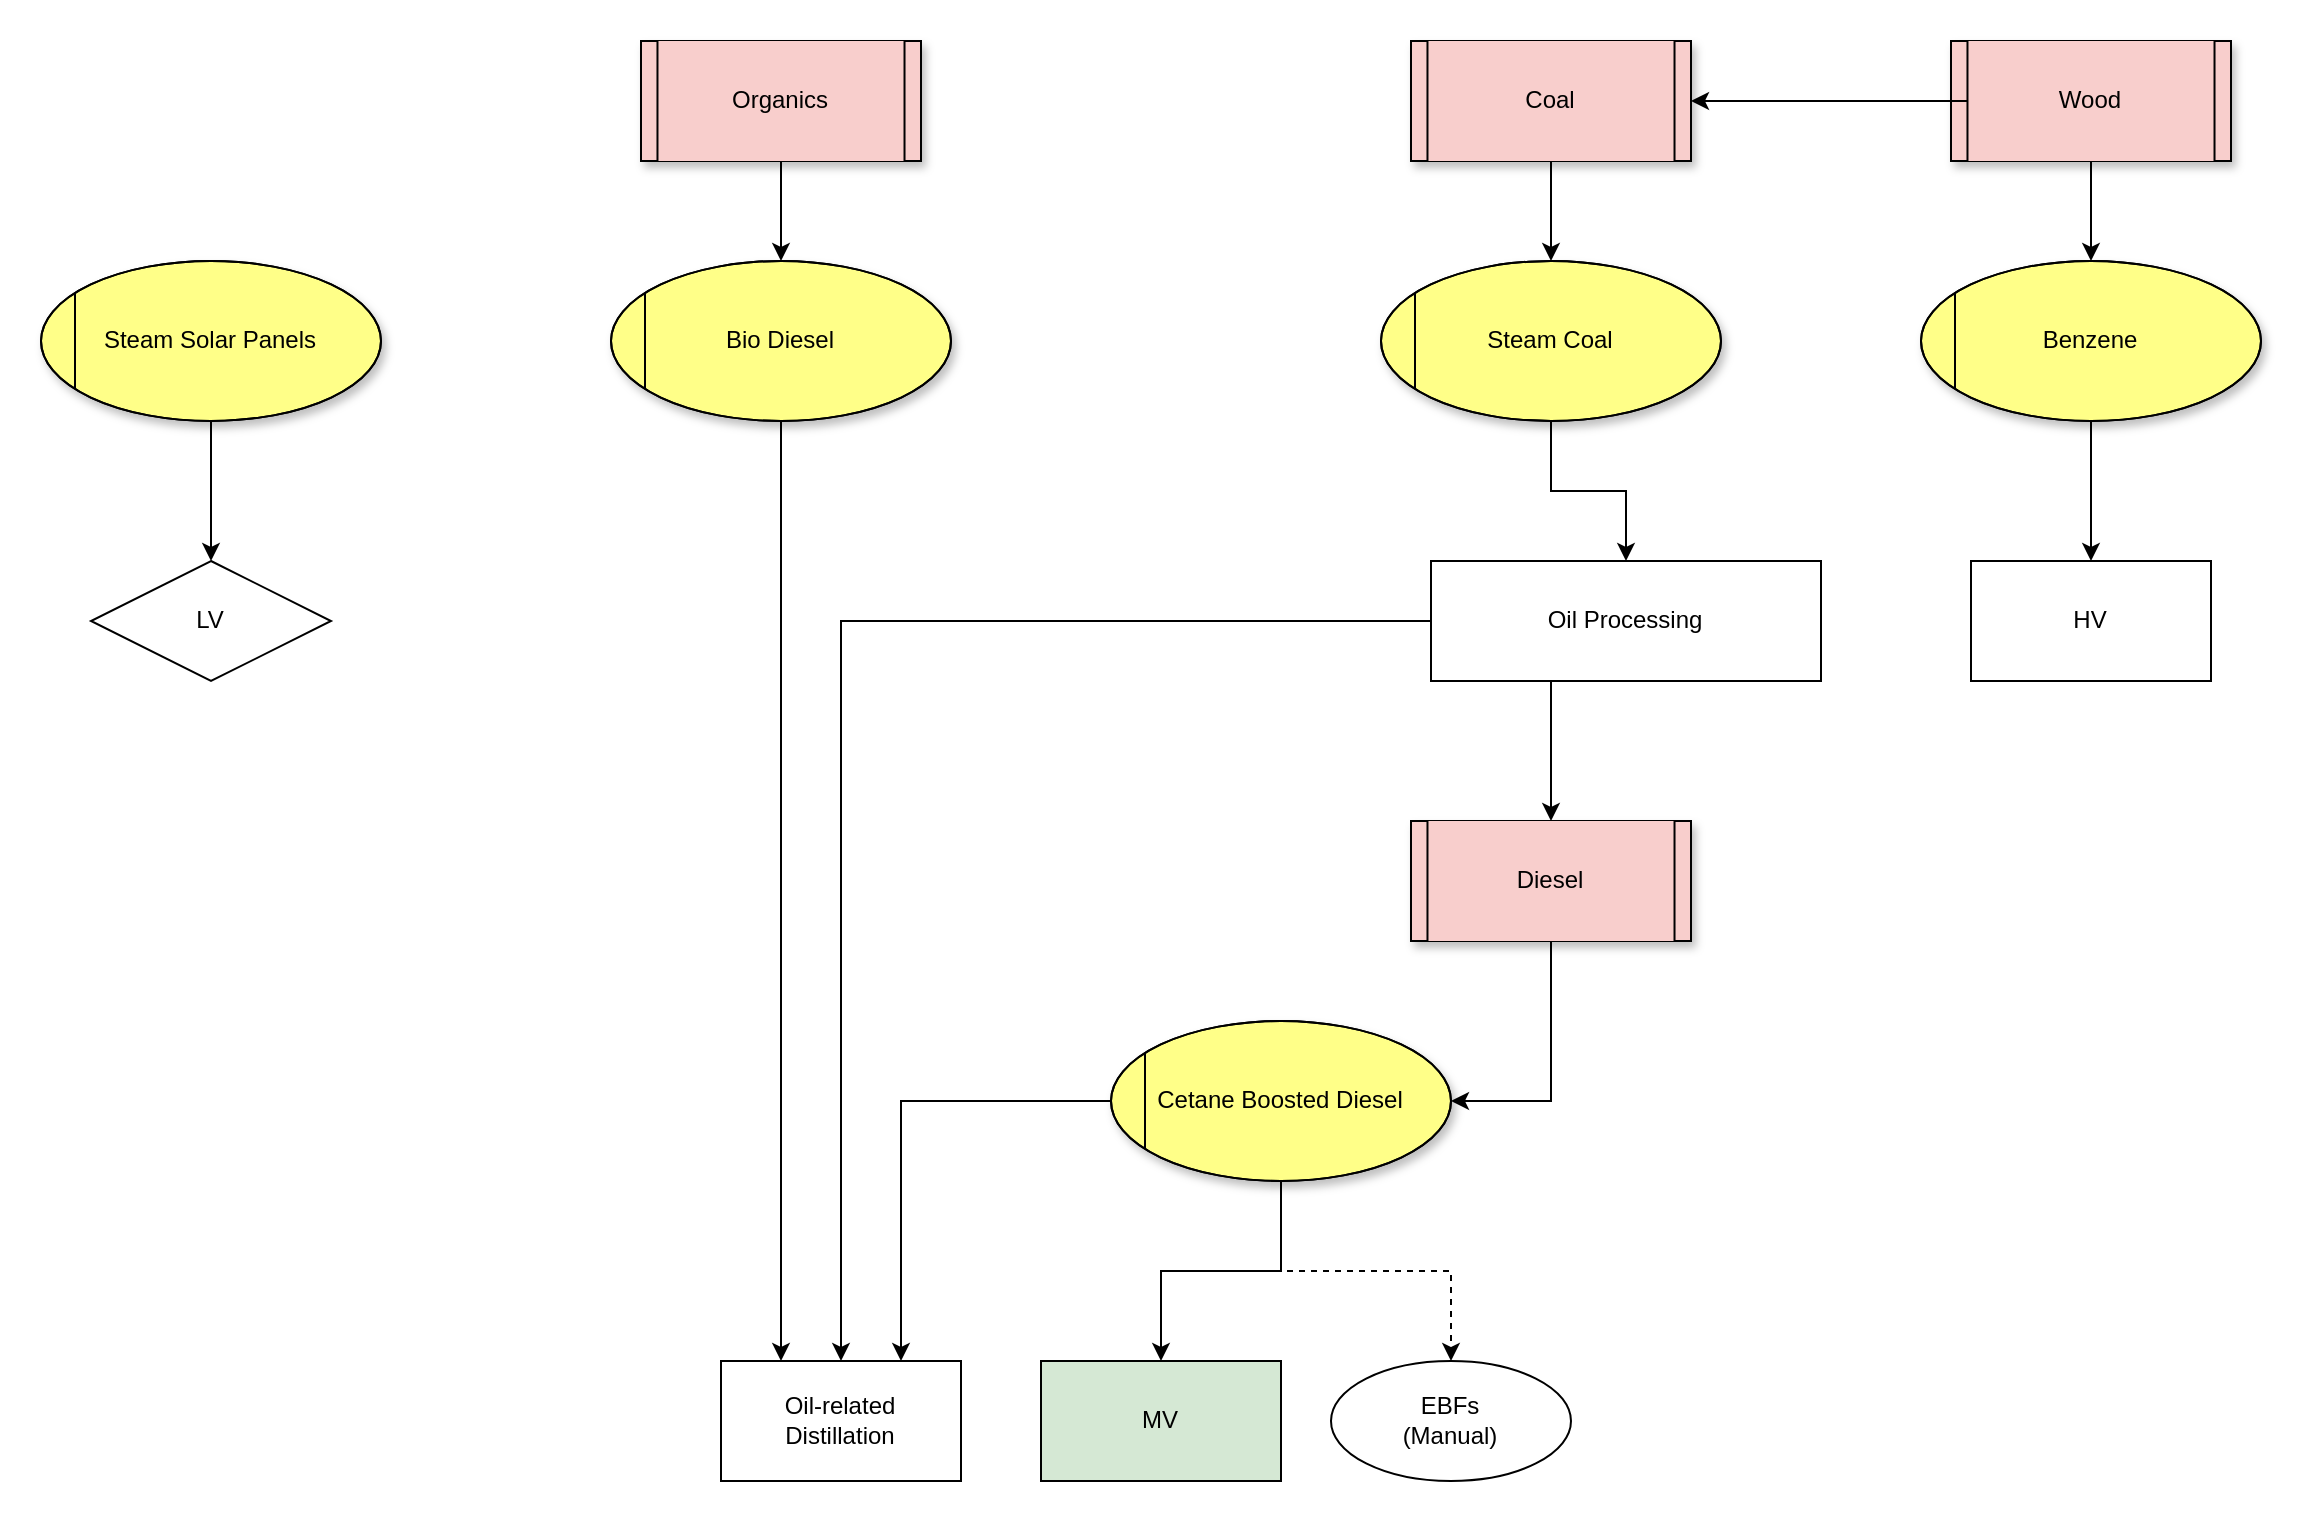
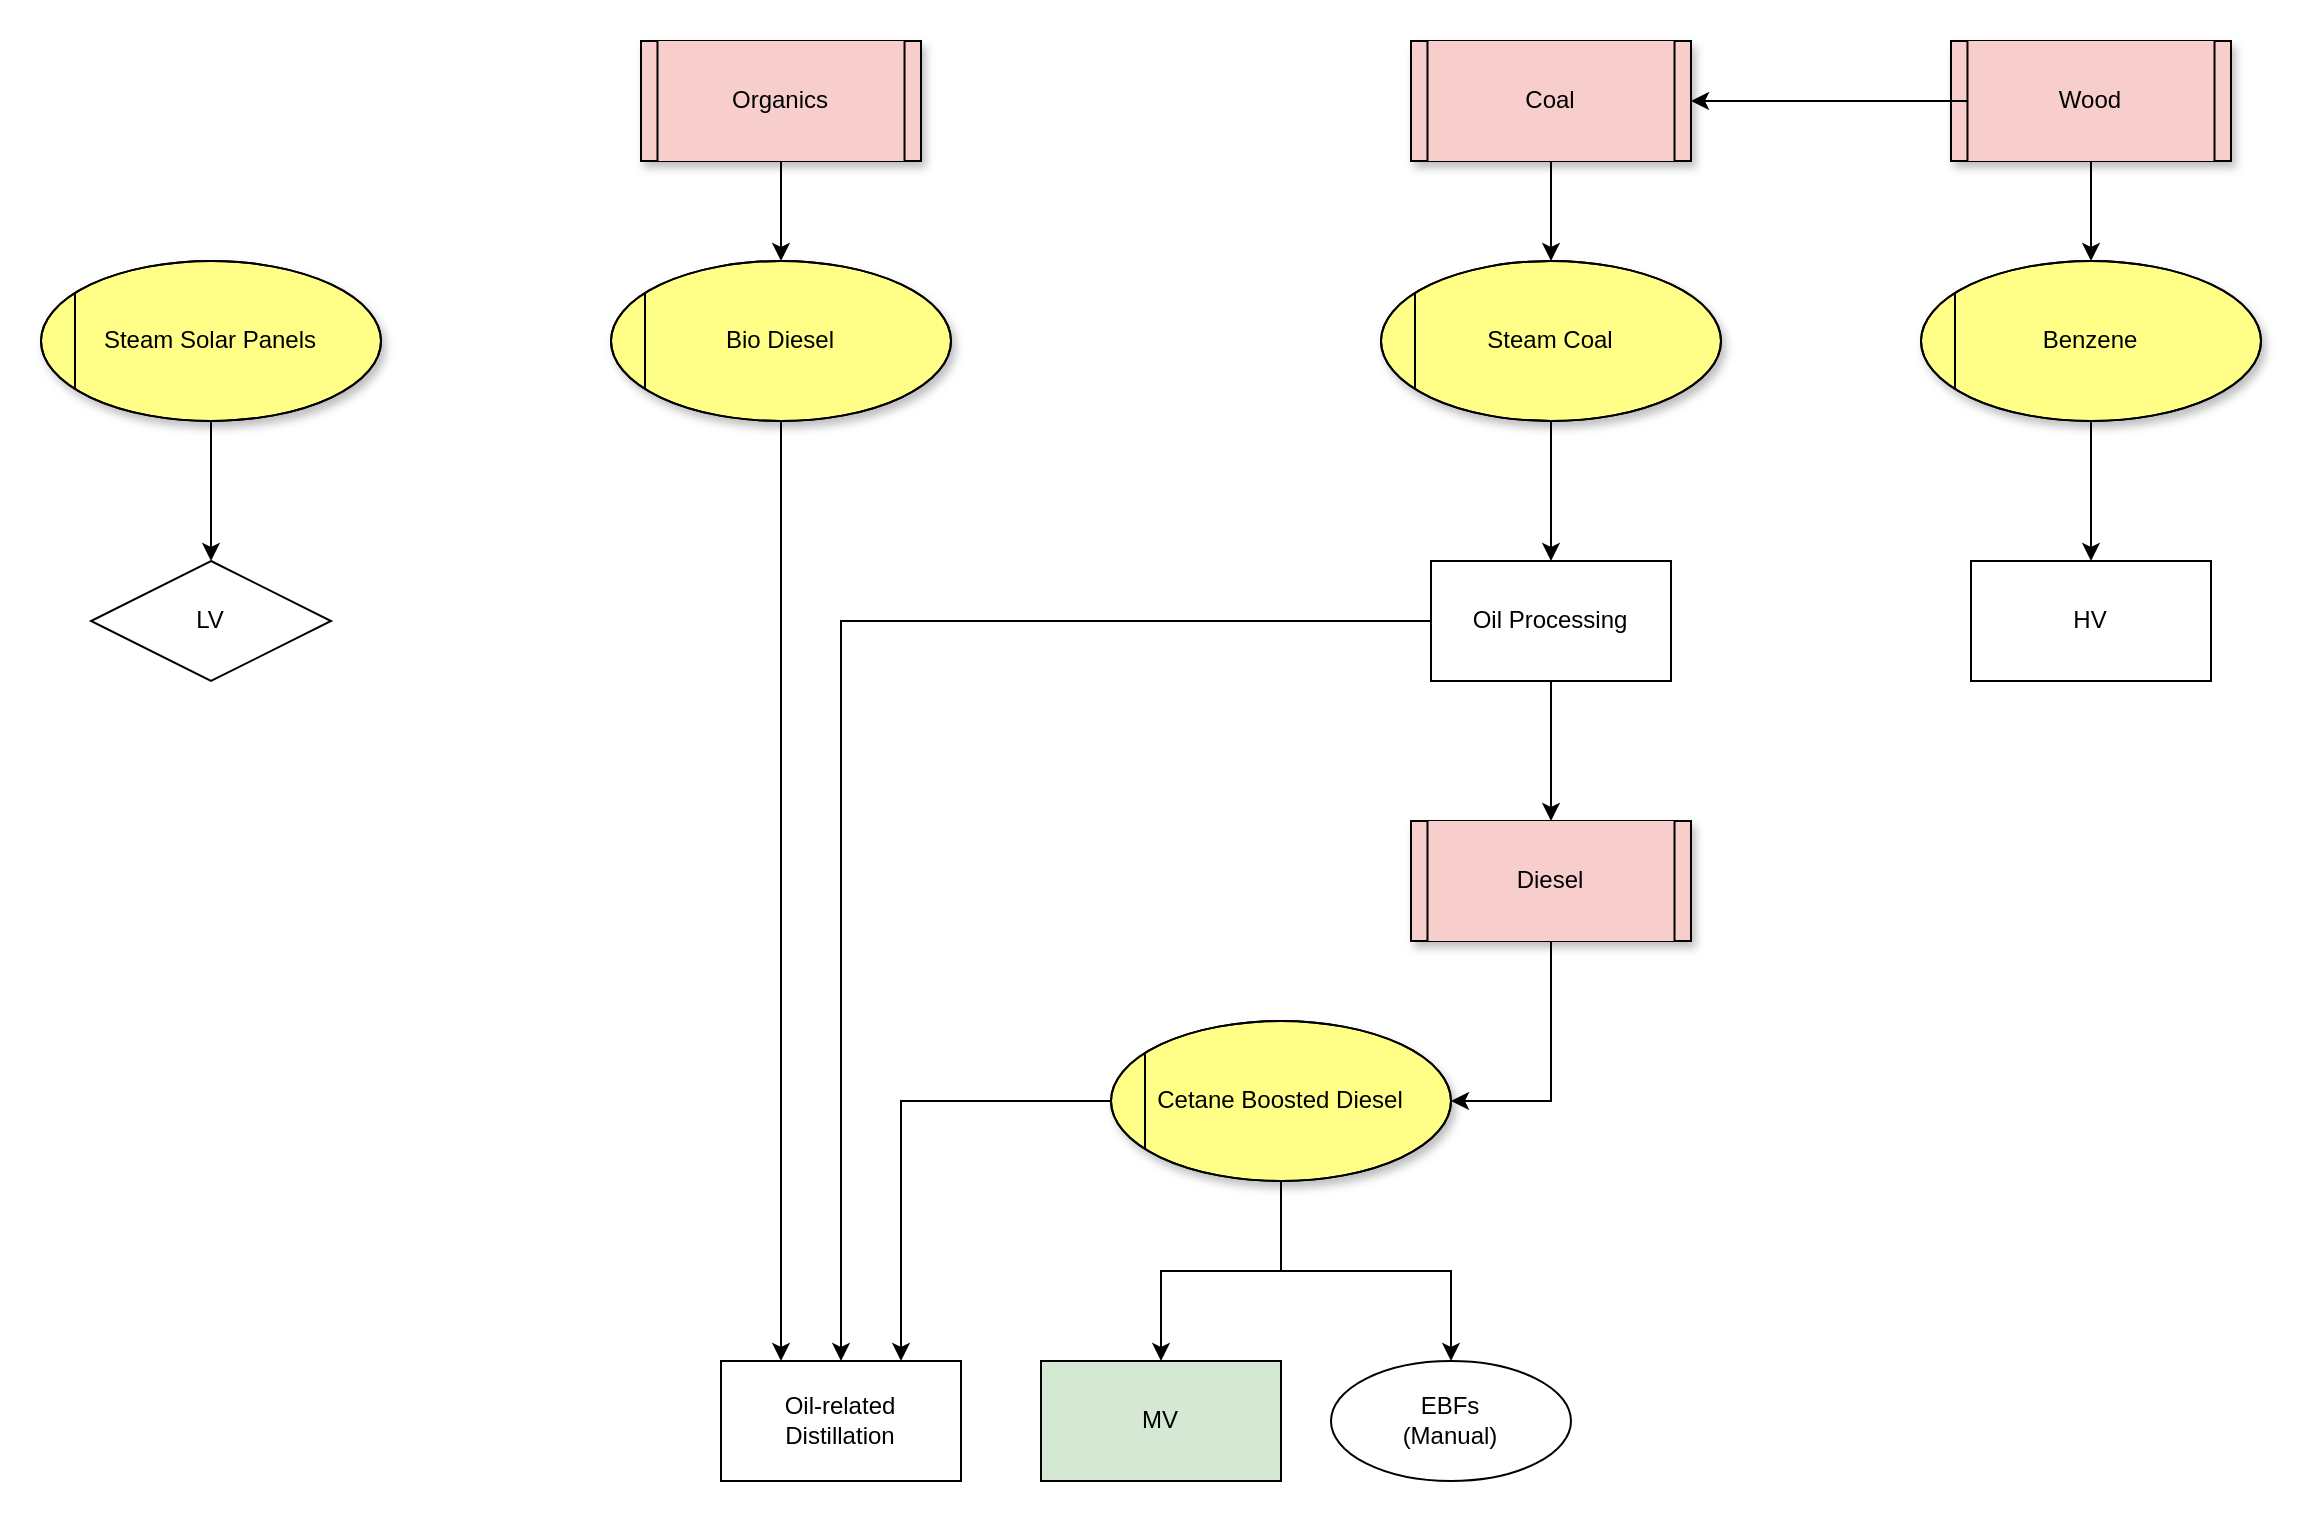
(1626, 621) -> (1551, 621)
(1406, 1271) -> (1406, 1271)
